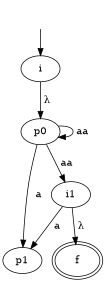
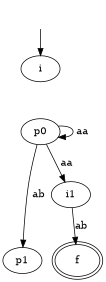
(41, 97) -> none
(37, 195) -> (37, 195)
(49, 225) -> none
(80, 226) -> (80, 226)
